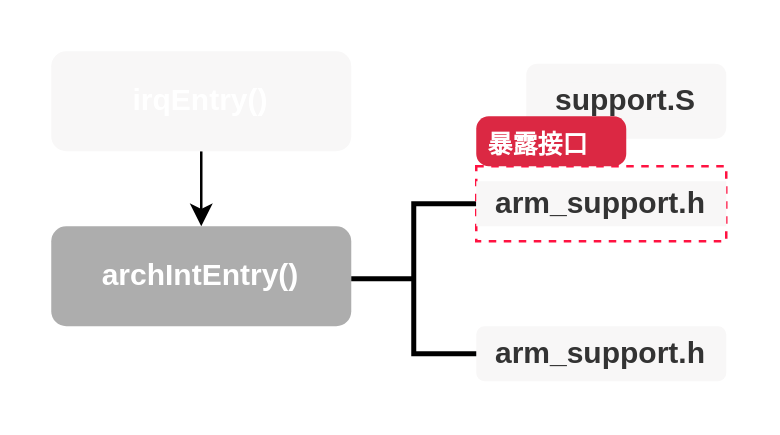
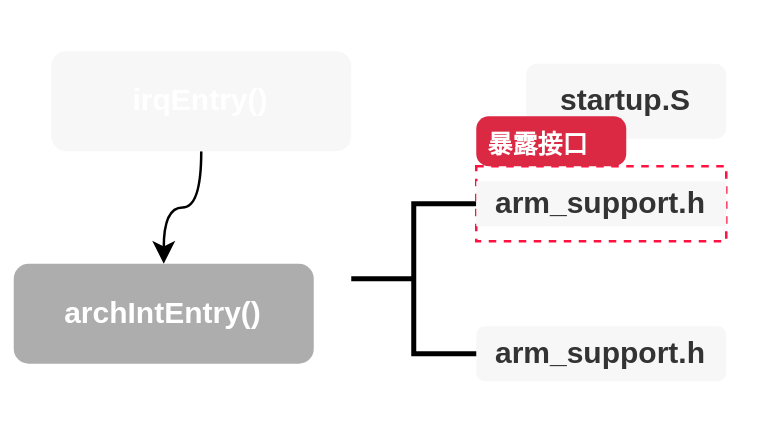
(626, 101) -> (626, 101)
(201, 276) -> (164, 314)
